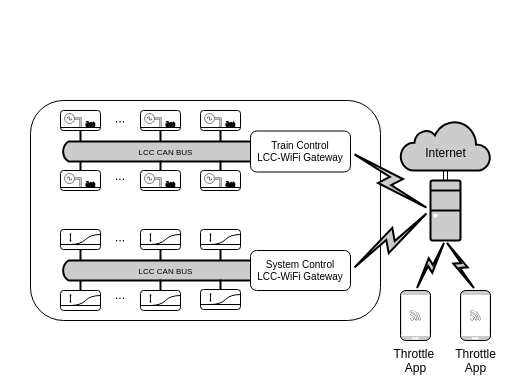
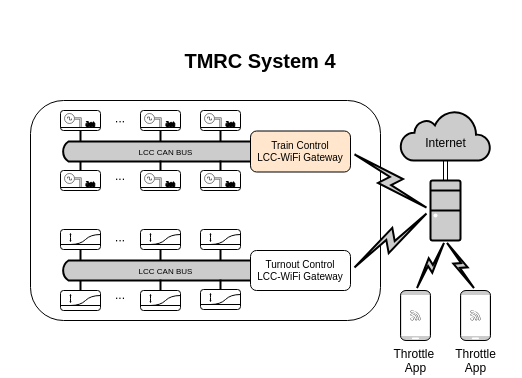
none -> (261, 61)
(446, 146) -> (446, 136)
(301, 152) -> (301, 152)
(301, 271) -> (301, 271)
